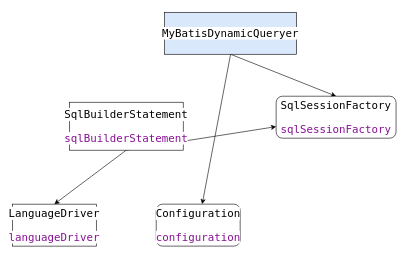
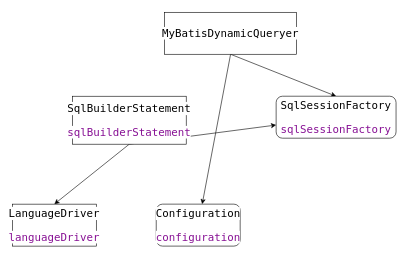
(231, 33) -> (231, 33)
(126, 126) -> (129, 120)
